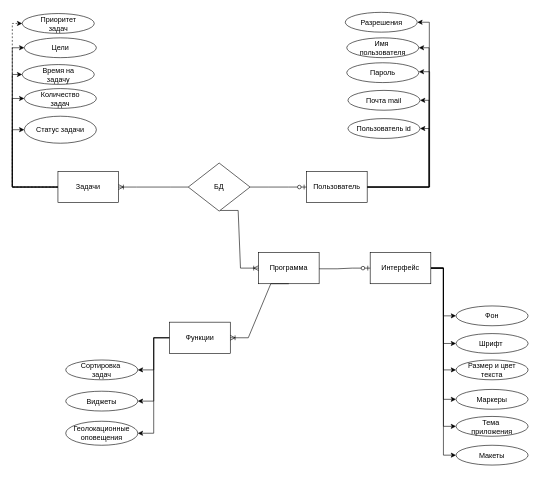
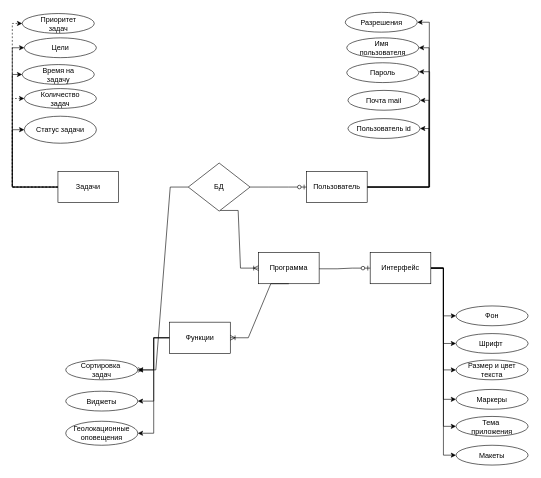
(17, 98) -> (17, 98)
(122, 187) -> (163, 278)
